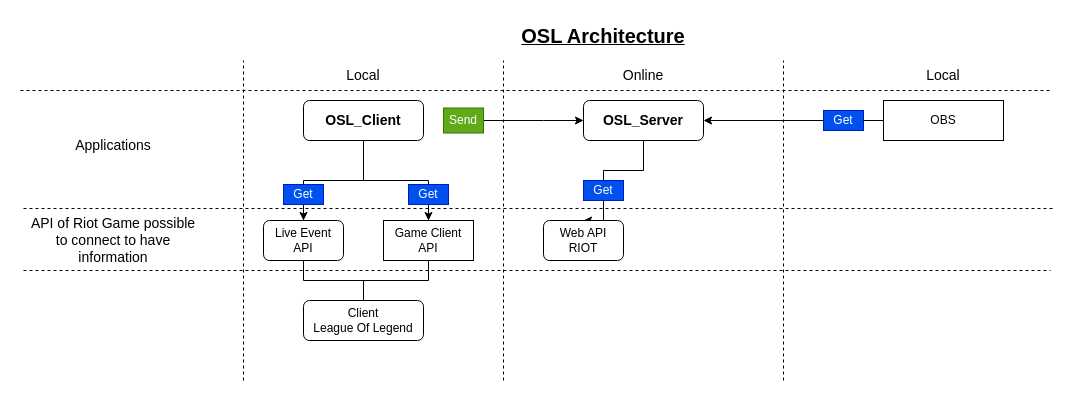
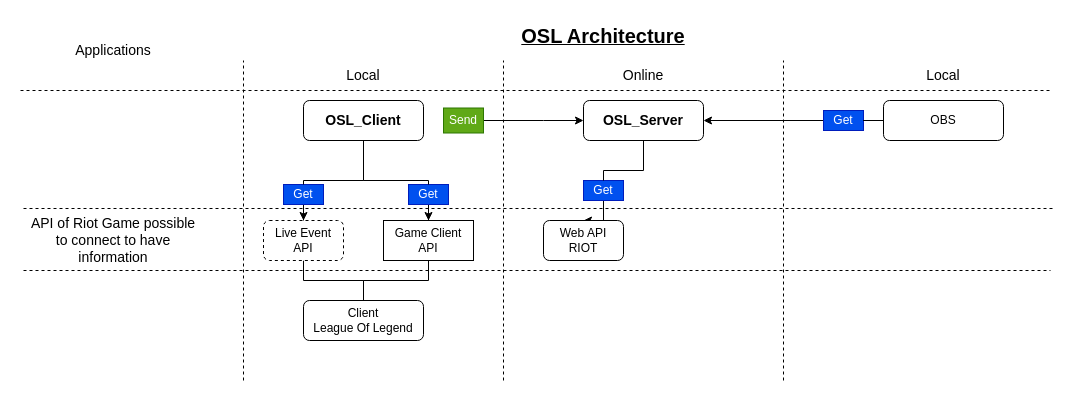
(944, 121) -> (944, 121)
(114, 146) -> (114, 51)
(304, 241) -> (304, 241)
